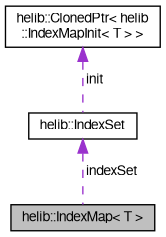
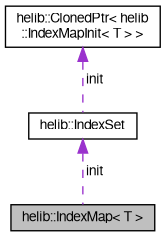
(110, 172) -> (94, 172)
